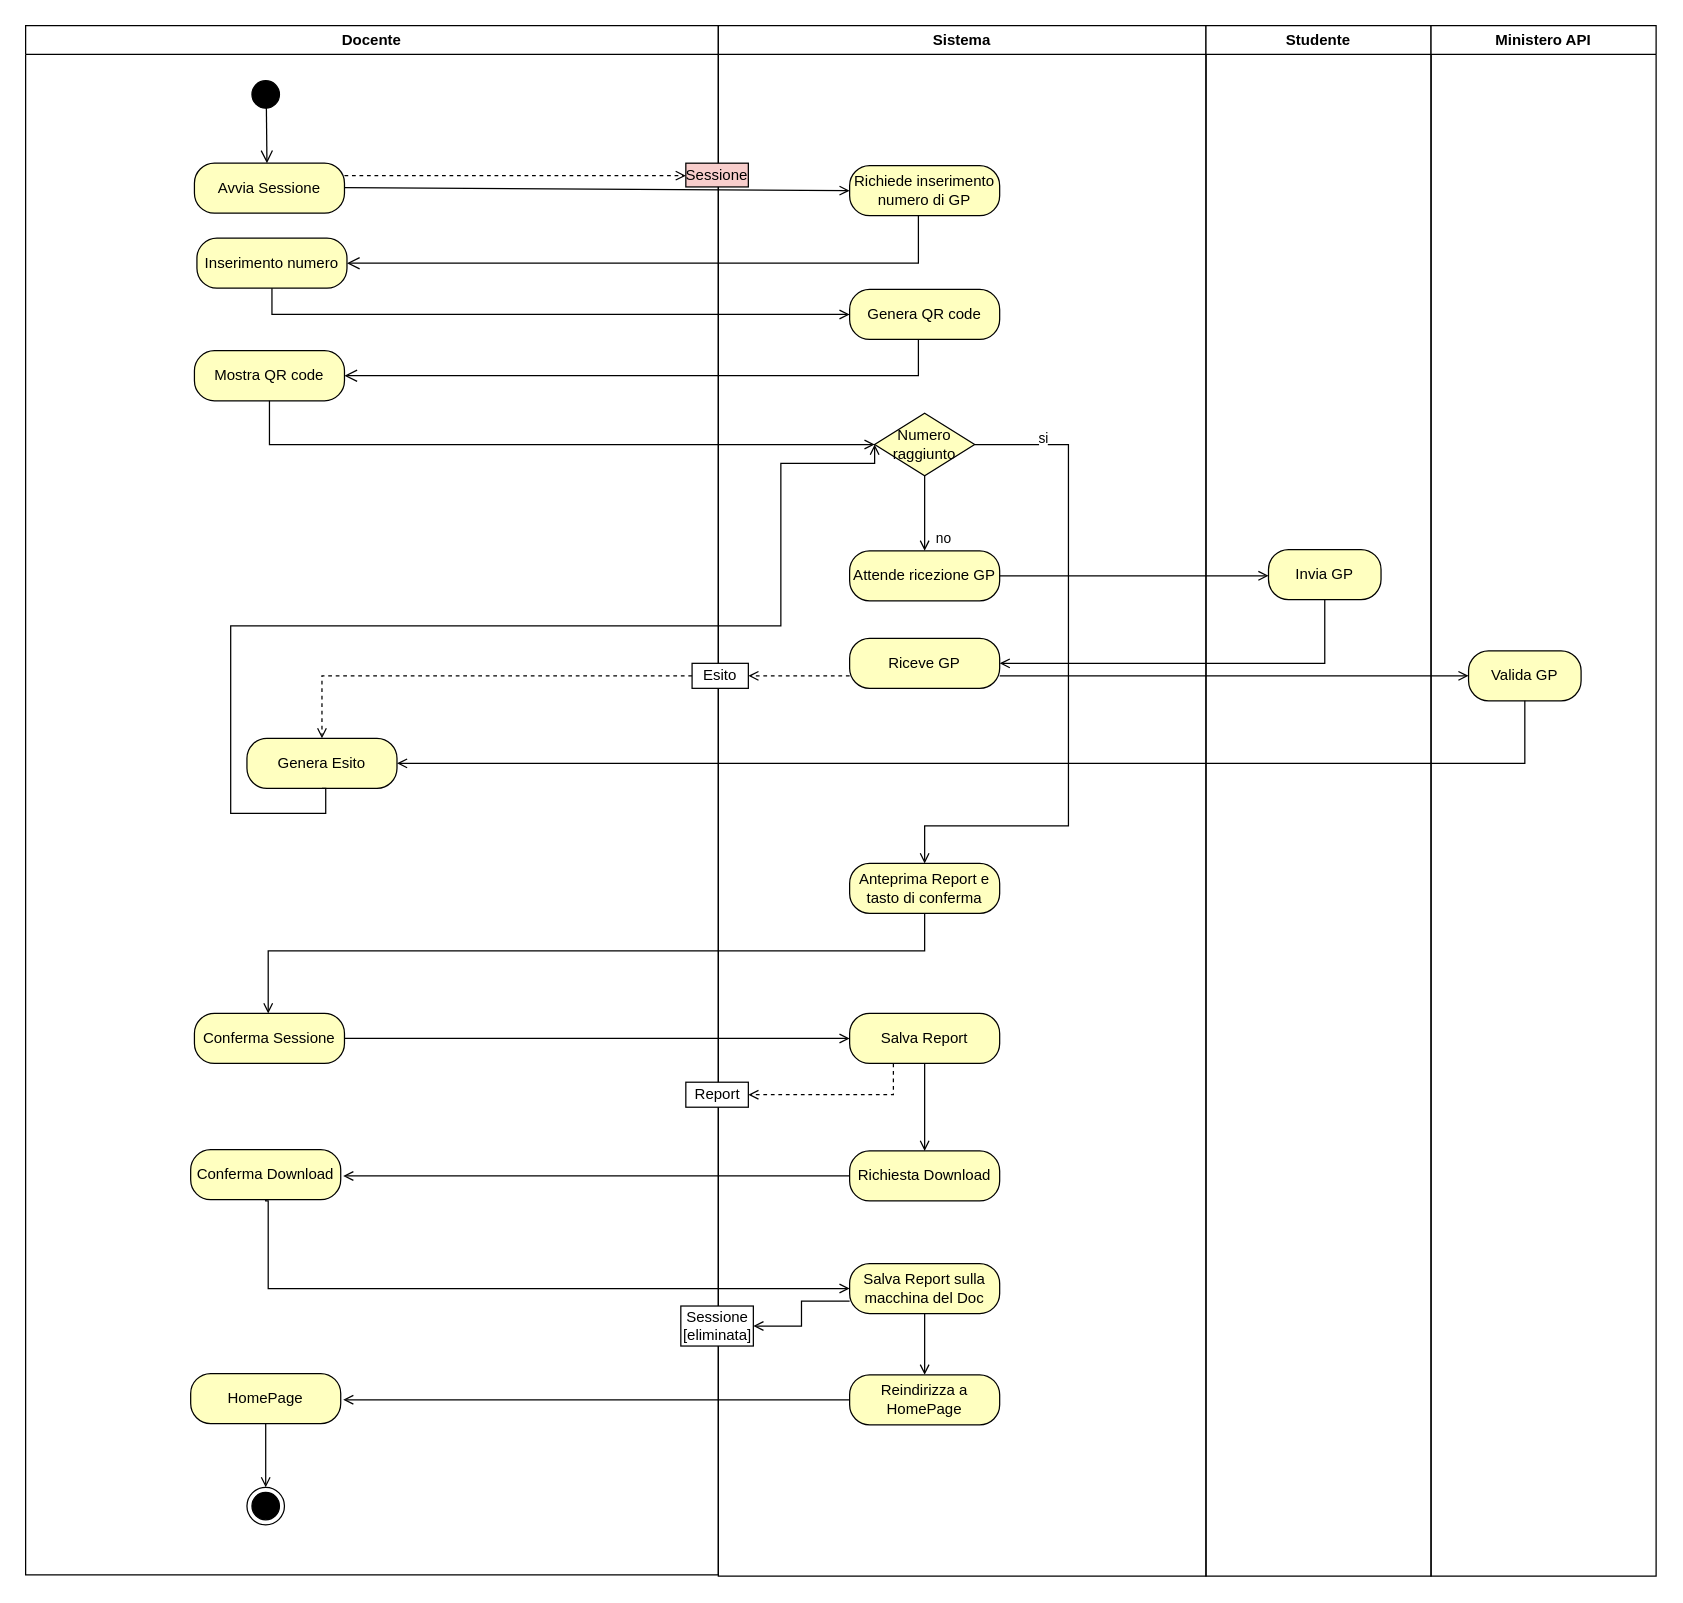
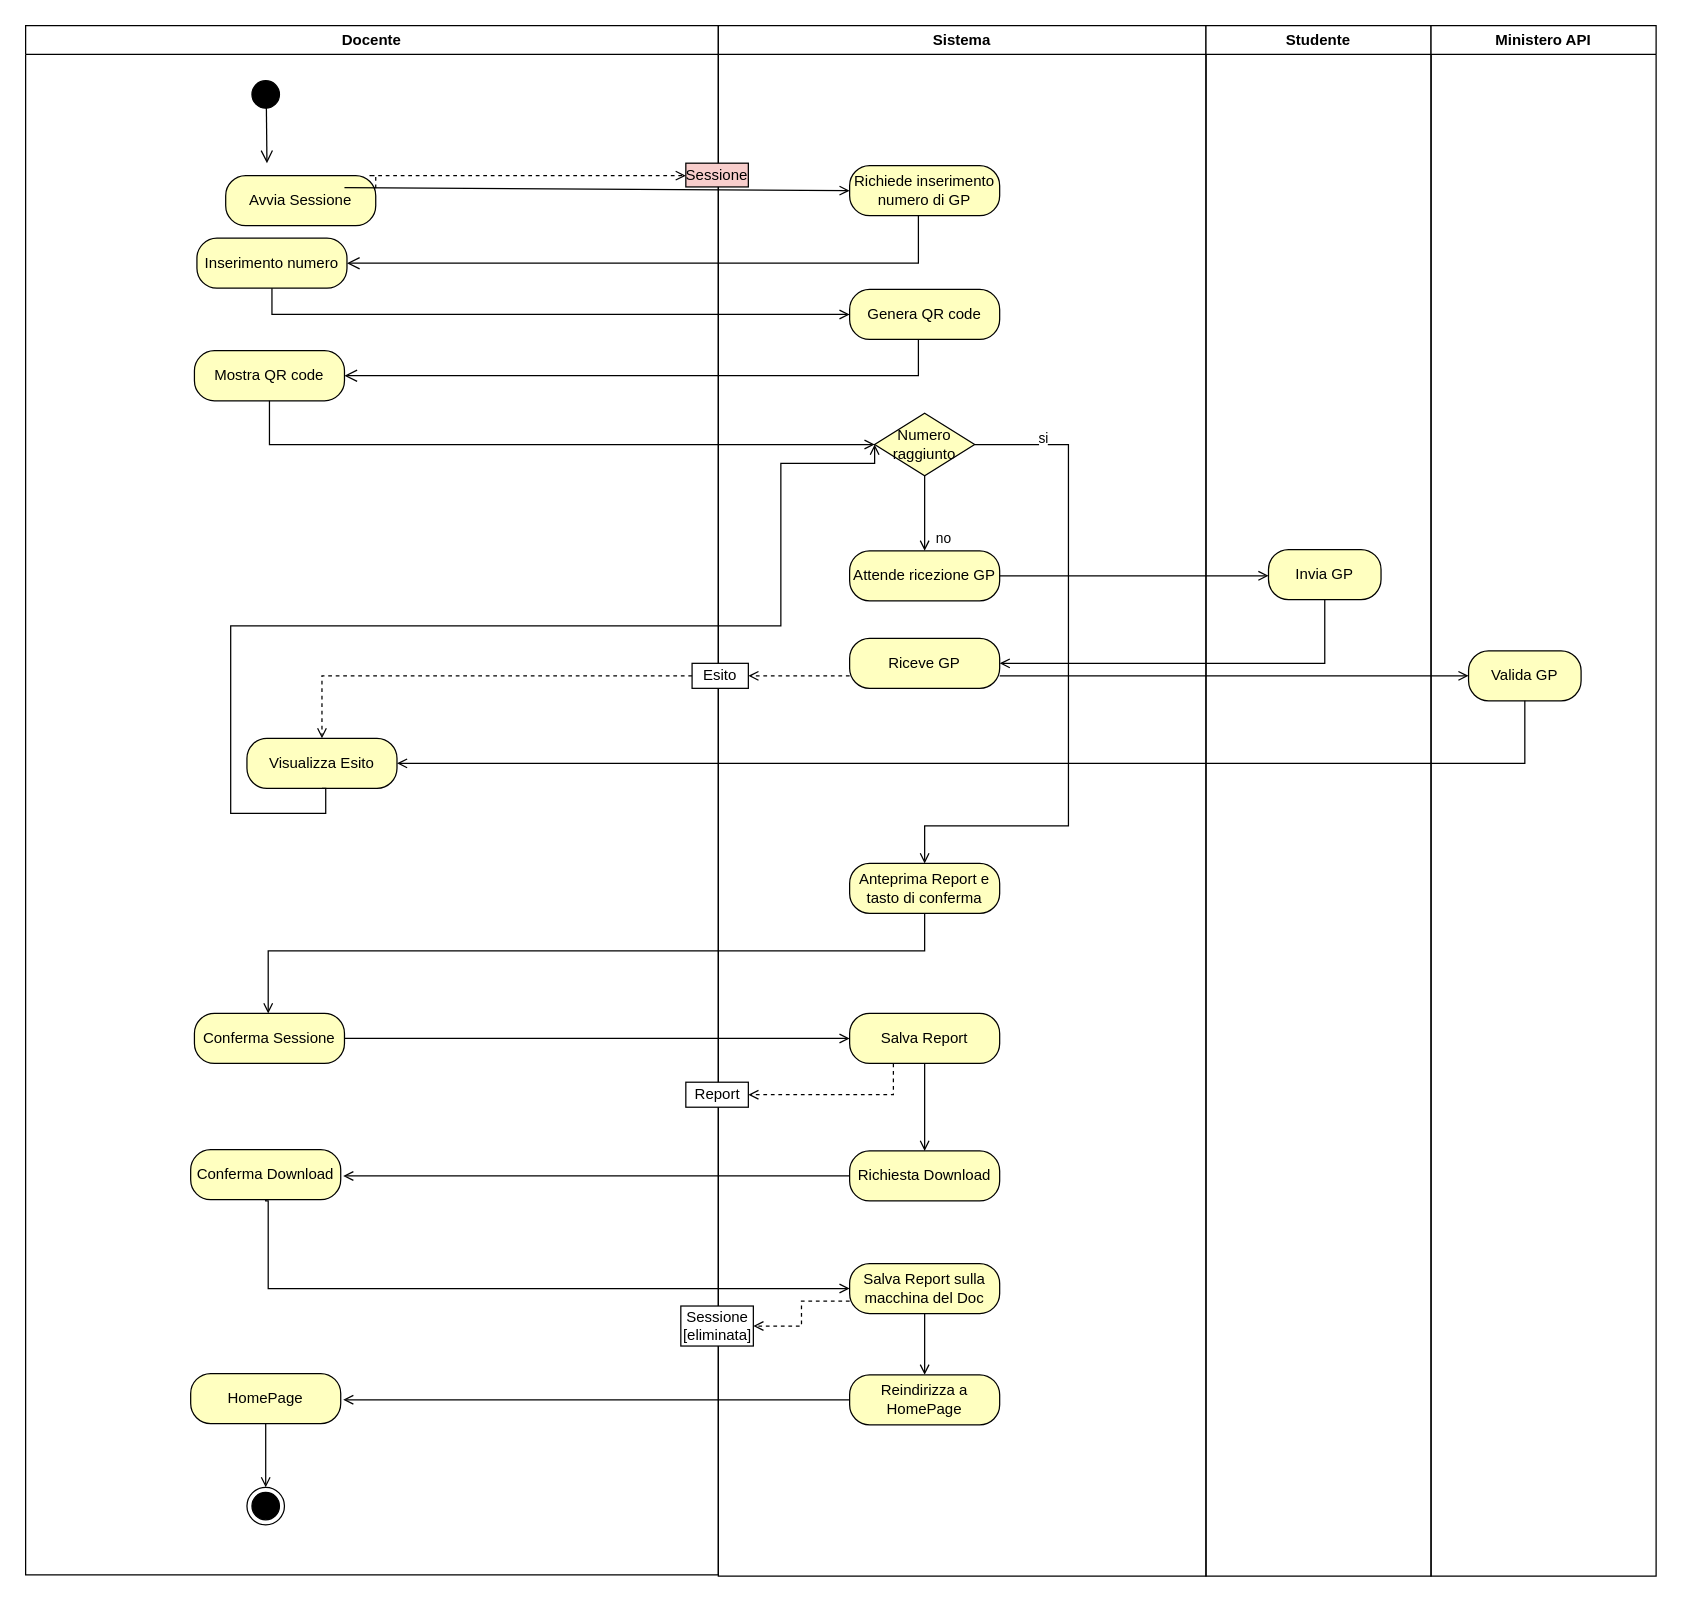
(269, 188) -> (301, 201)
(322, 763) -> (322, 763)
(801, 1313) -> (801, 1313)
